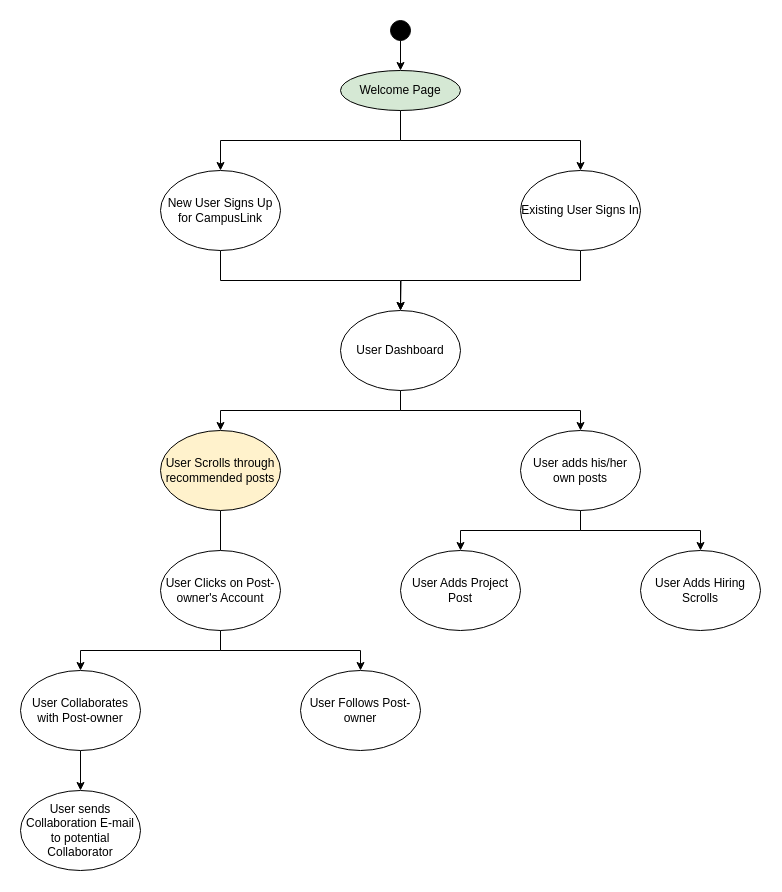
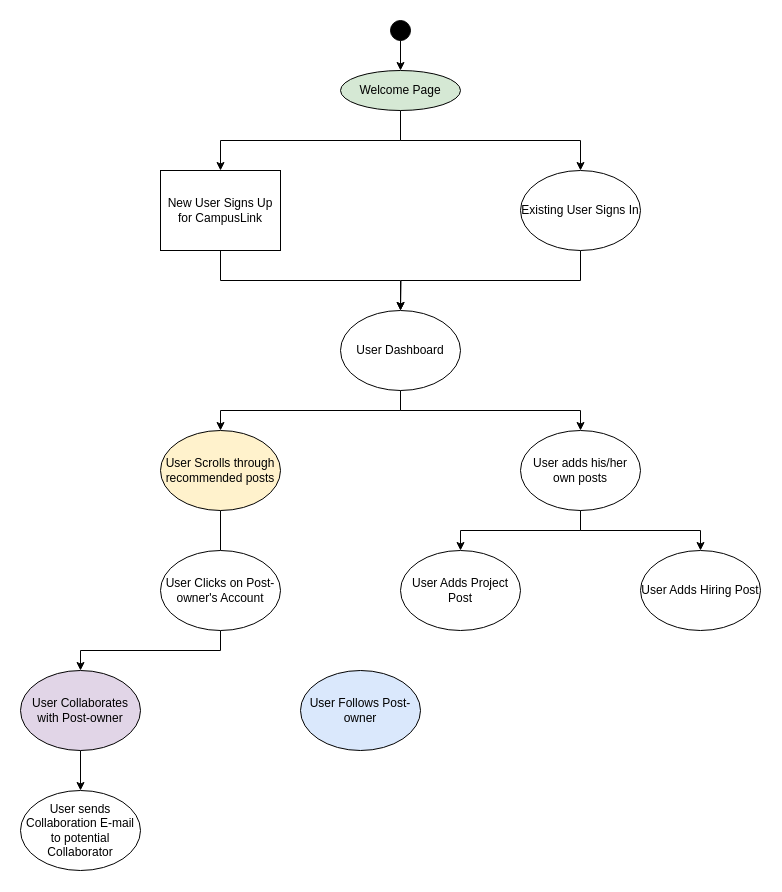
(221, 211) -> (221, 211)
(701, 591) -> (701, 591)
(298, 651) -> none
(81, 711) -> (81, 711)
(361, 711) -> (361, 711)
